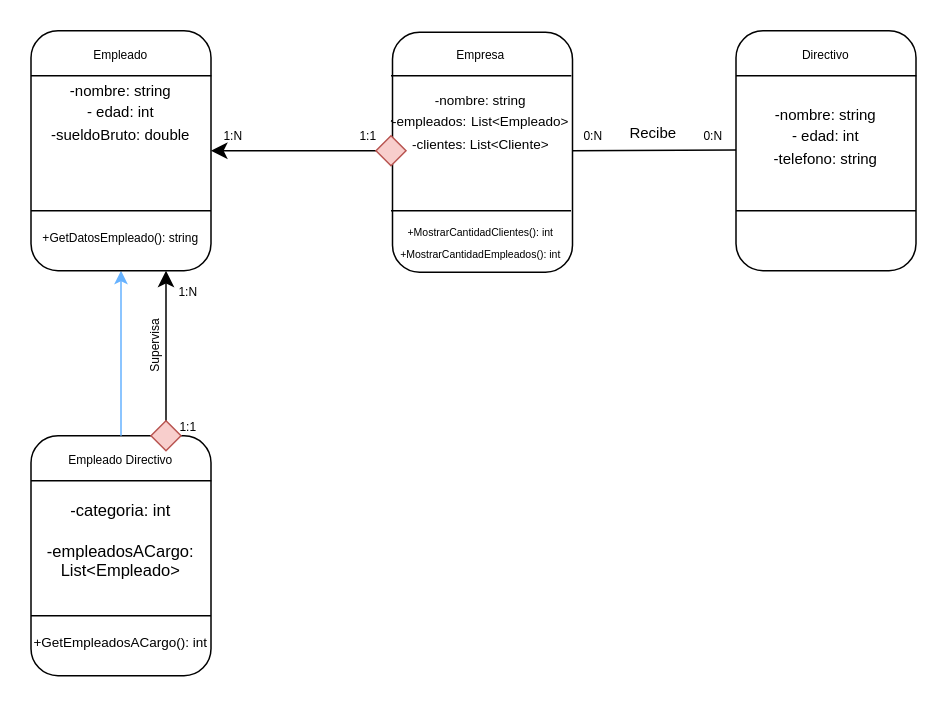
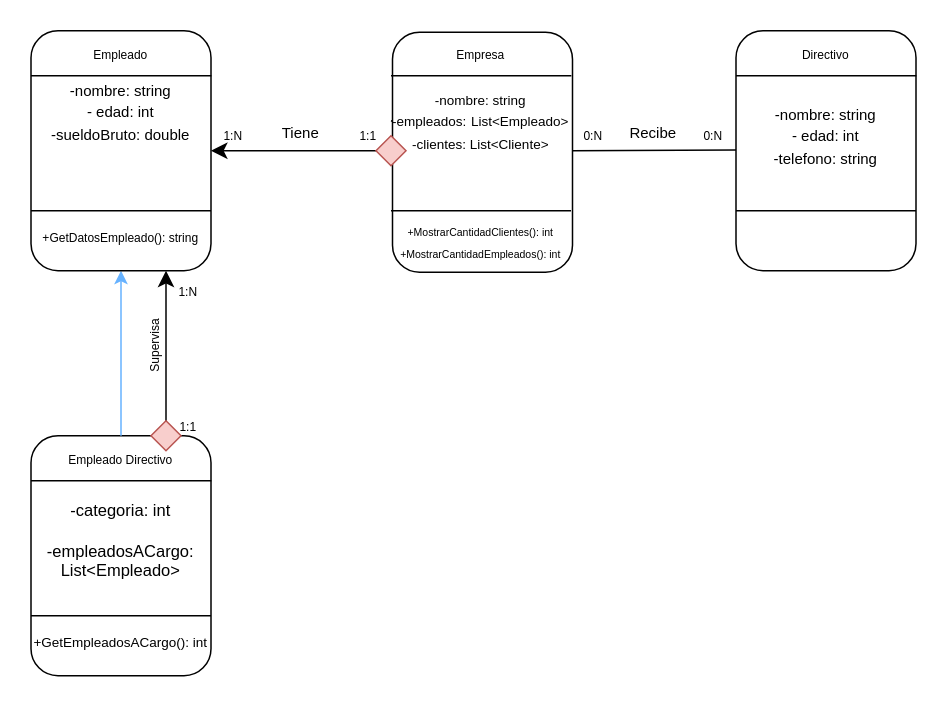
none -> (301, 130)
